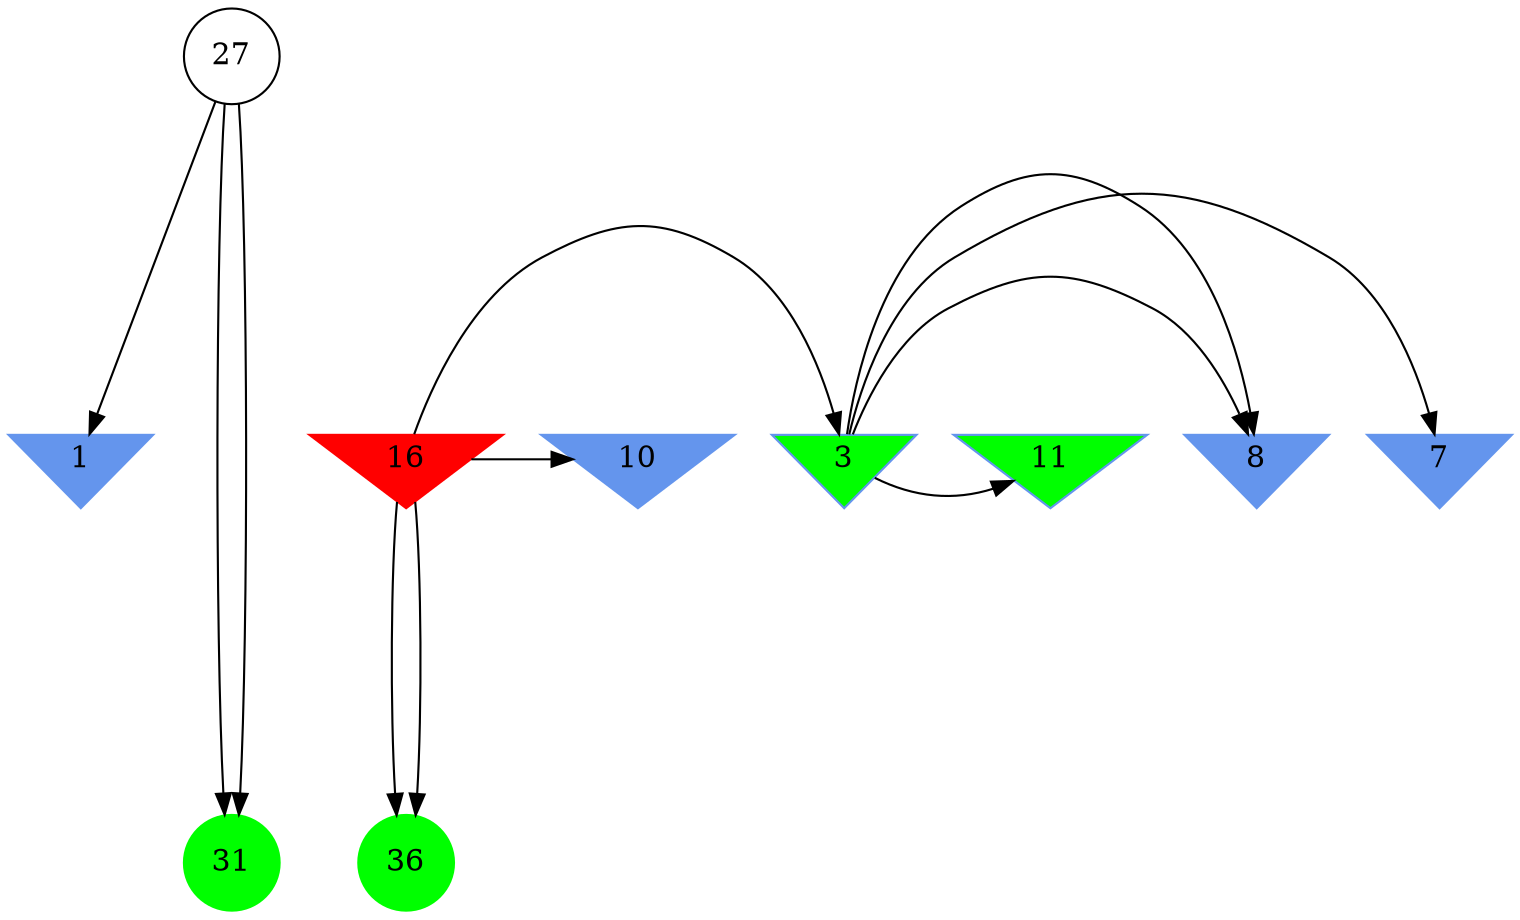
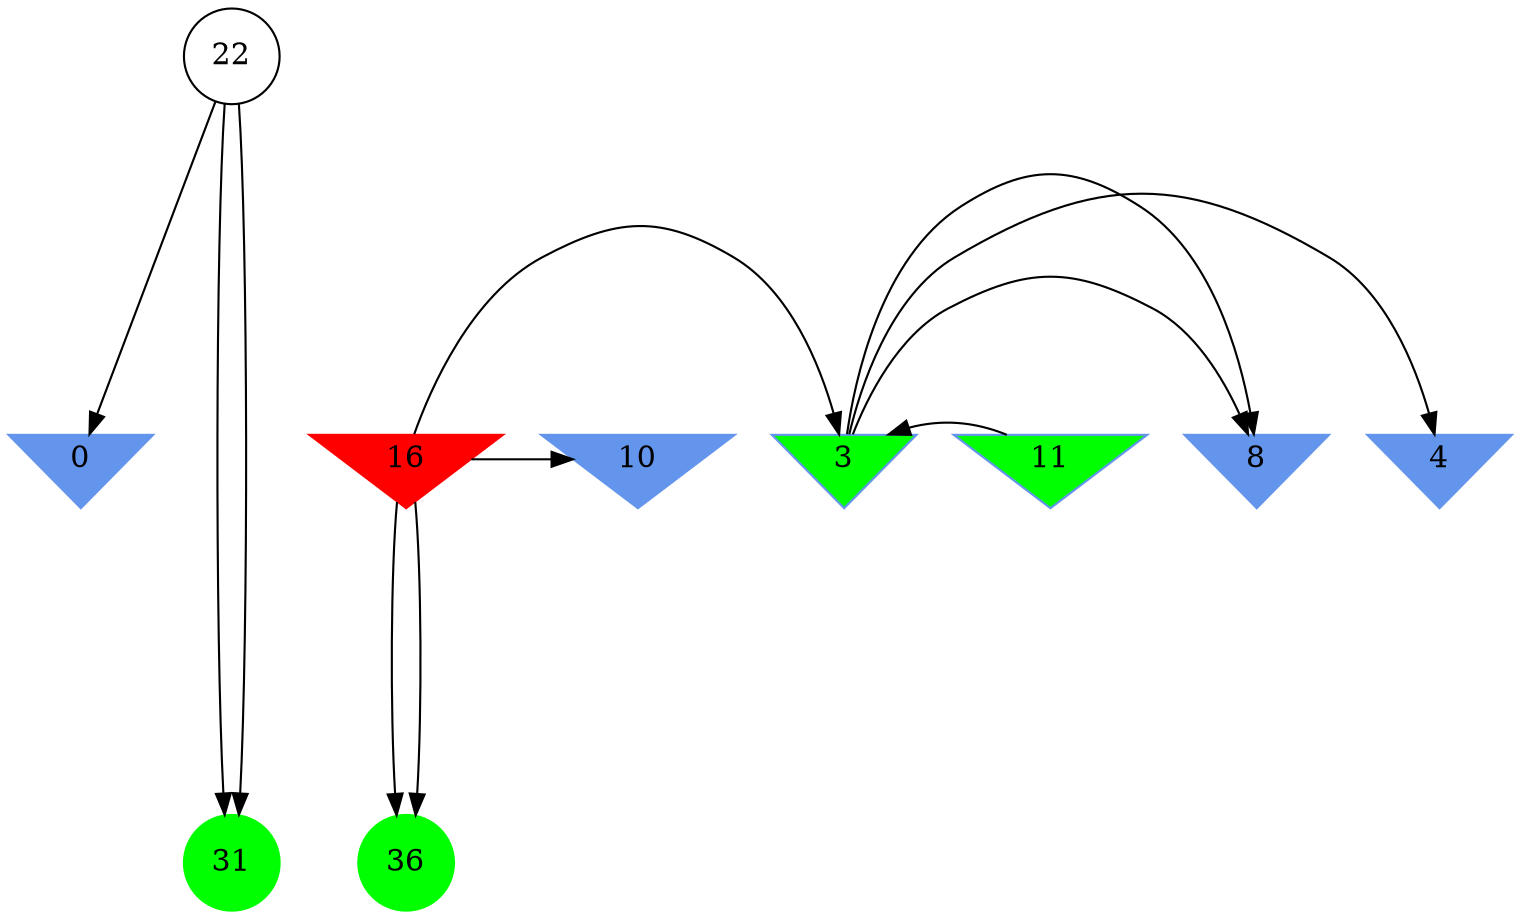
(232, 56) -> (232, 56)
(81, 459) -> (81, 459)
(1440, 459) -> (1440, 459)
(933, 495) -> (958, 423)
